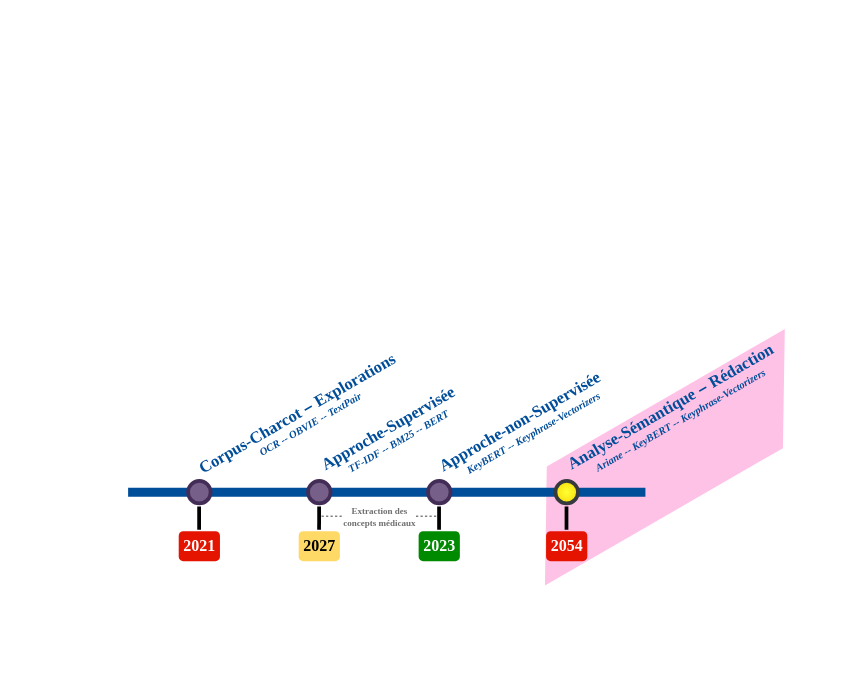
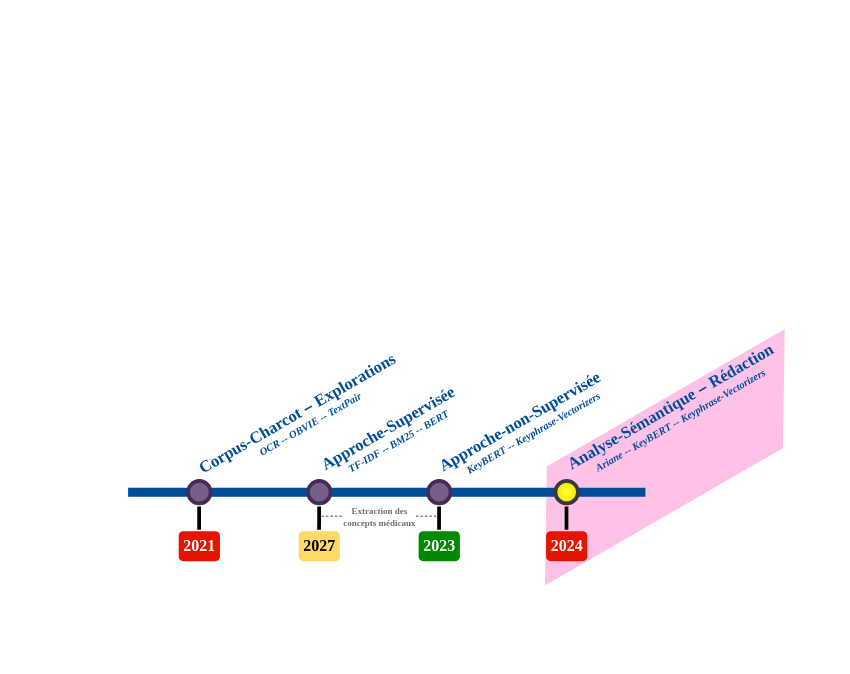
(567, 465) -> (567, 465)
